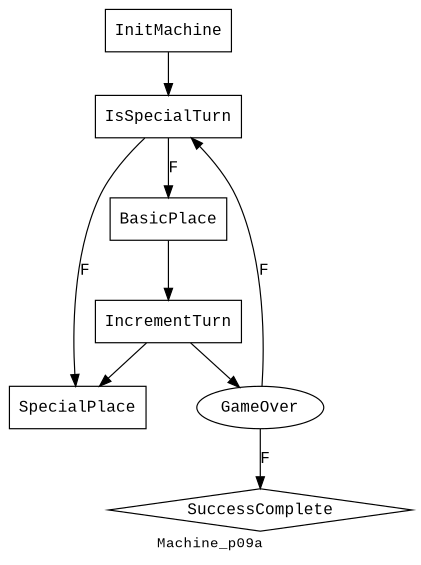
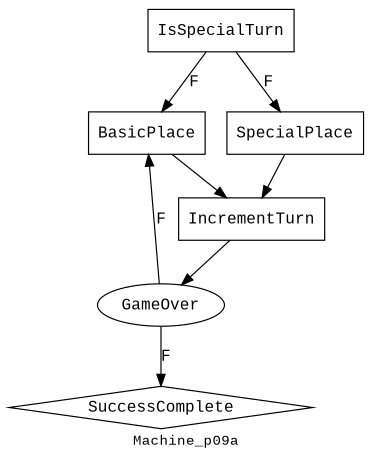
(168, 31) -> none
(255, 259) -> (154, 225)
(127, 361) -> (276, 171)
